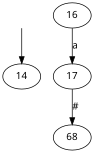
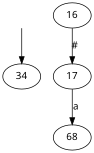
(75, 46) -> (75, 46)
(22, 76) -> (22, 76)
(76, 107) -> (76, 107)
